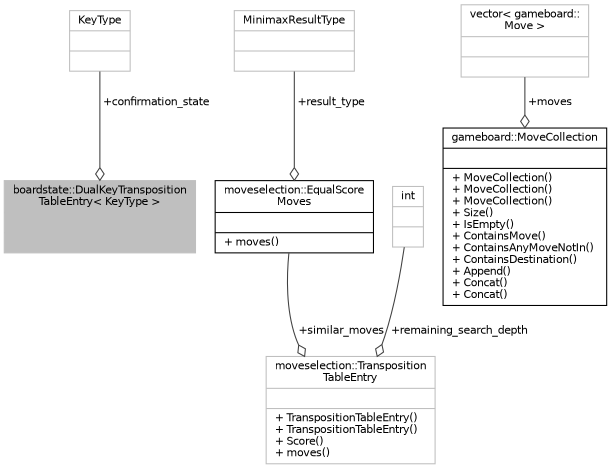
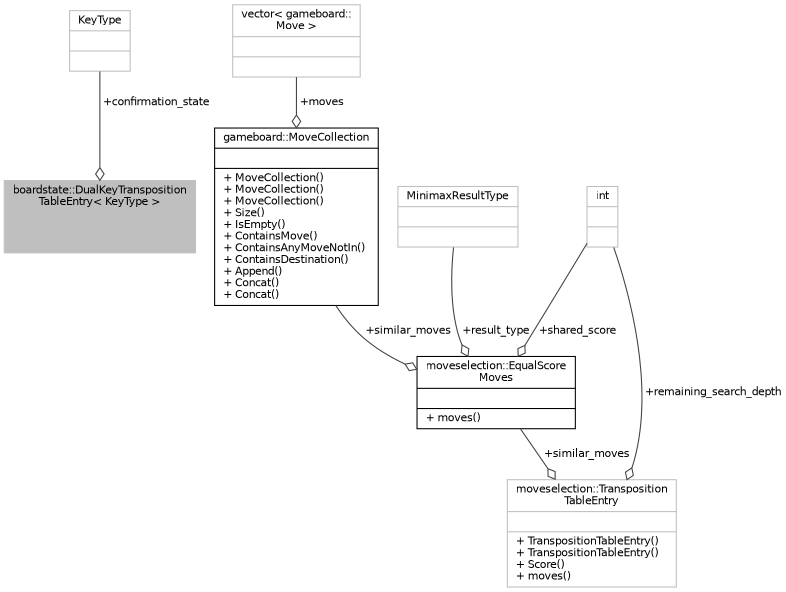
none -> (556, 294)
none -> (366, 340)
